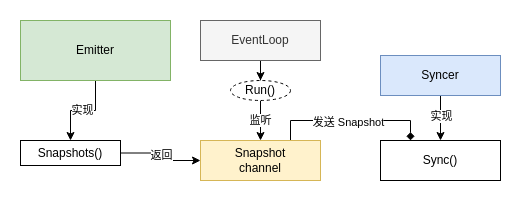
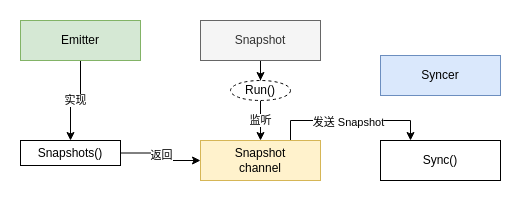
(261, 41) -> (261, 41)
(96, 51) -> (81, 41)
(441, 115) -> none
(411, 132) -> (411, 132)
